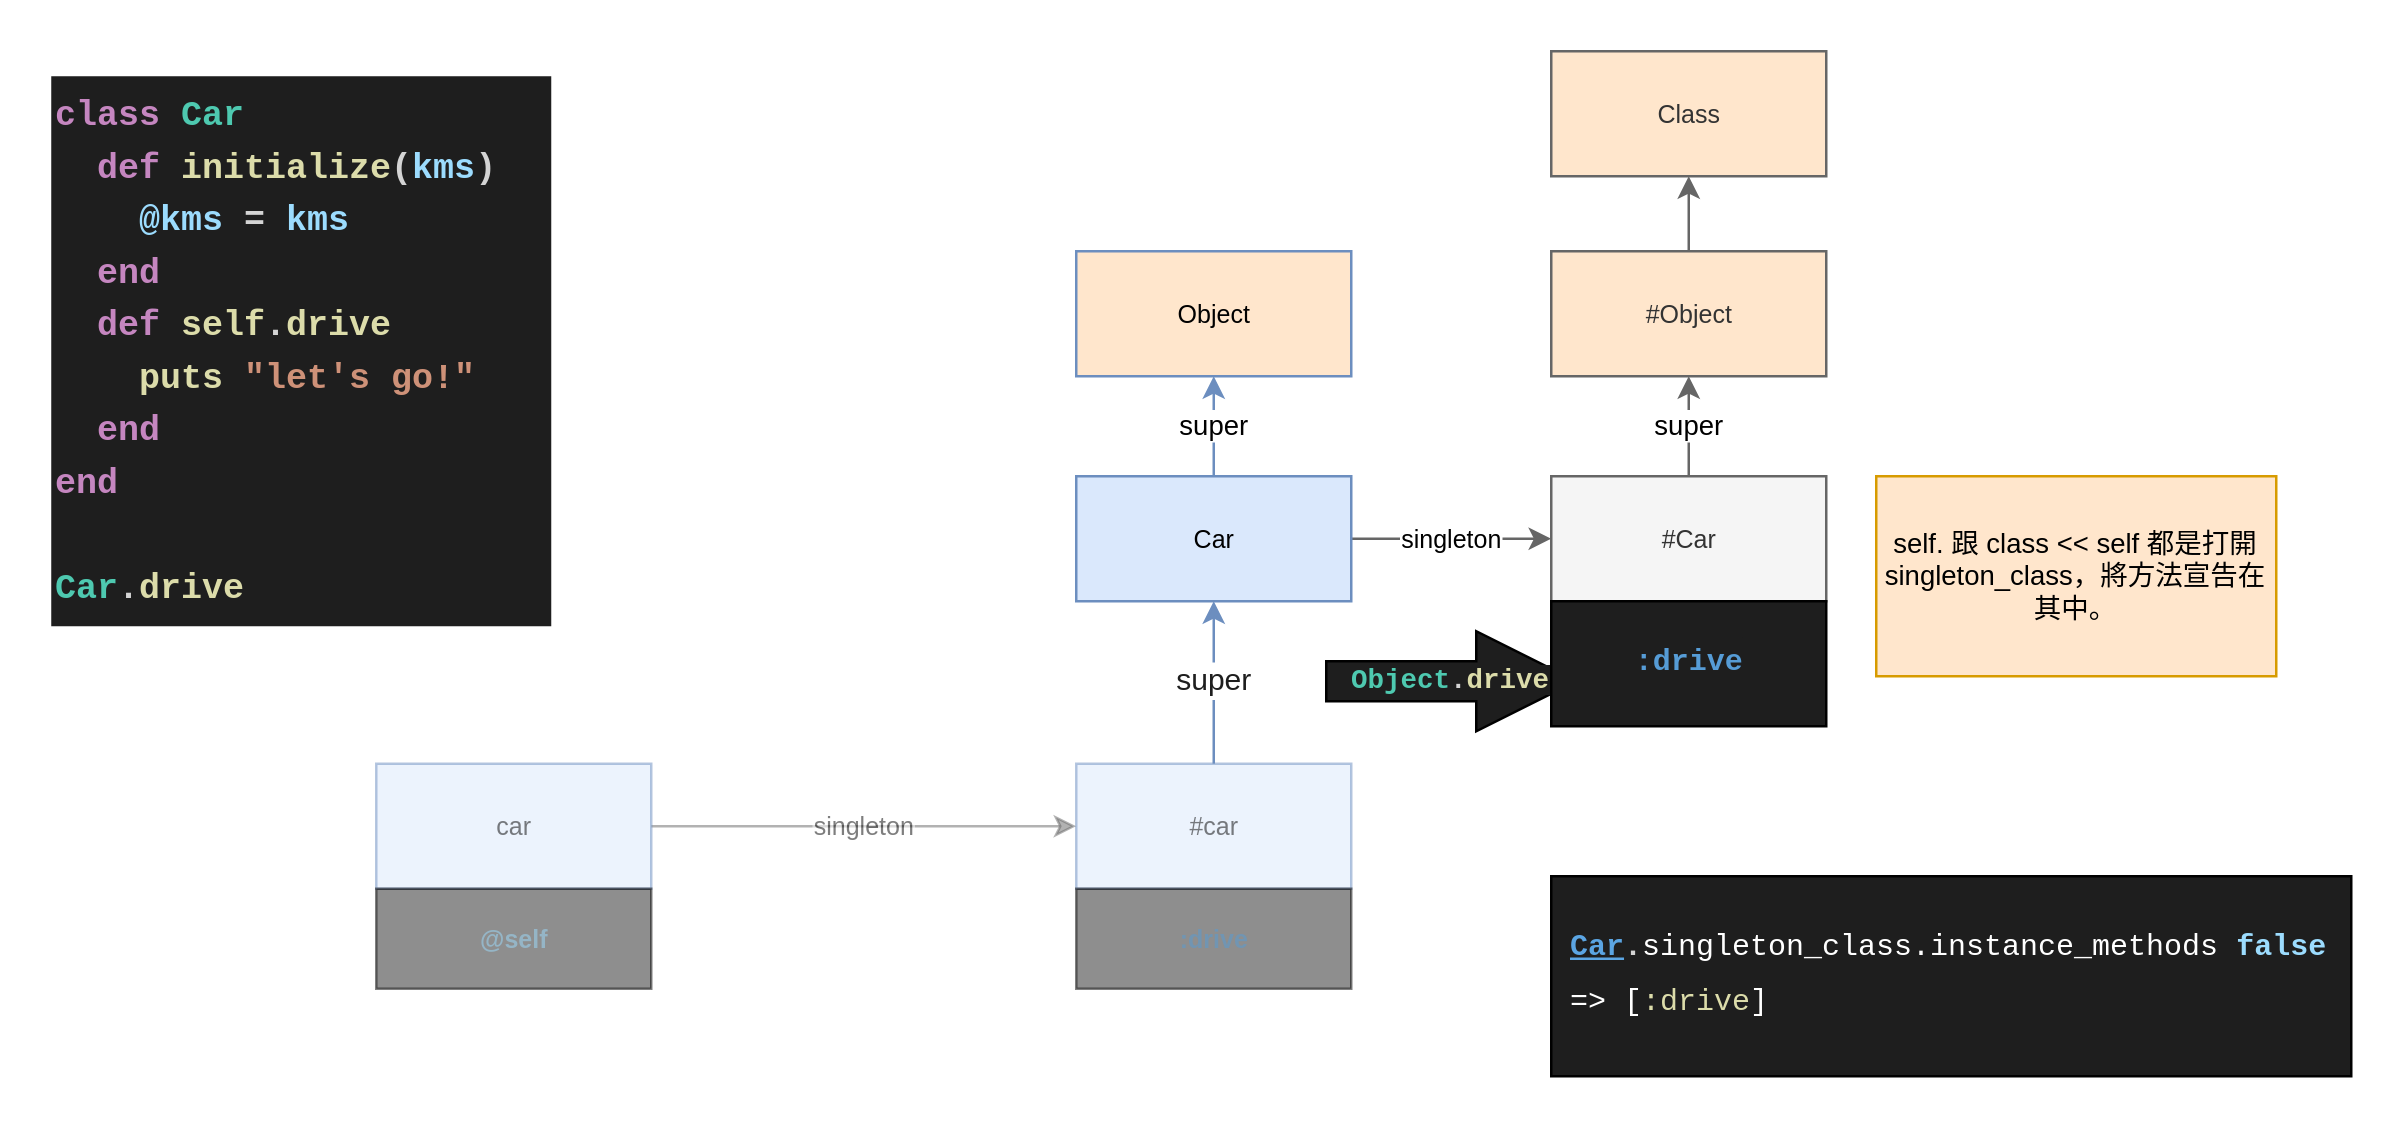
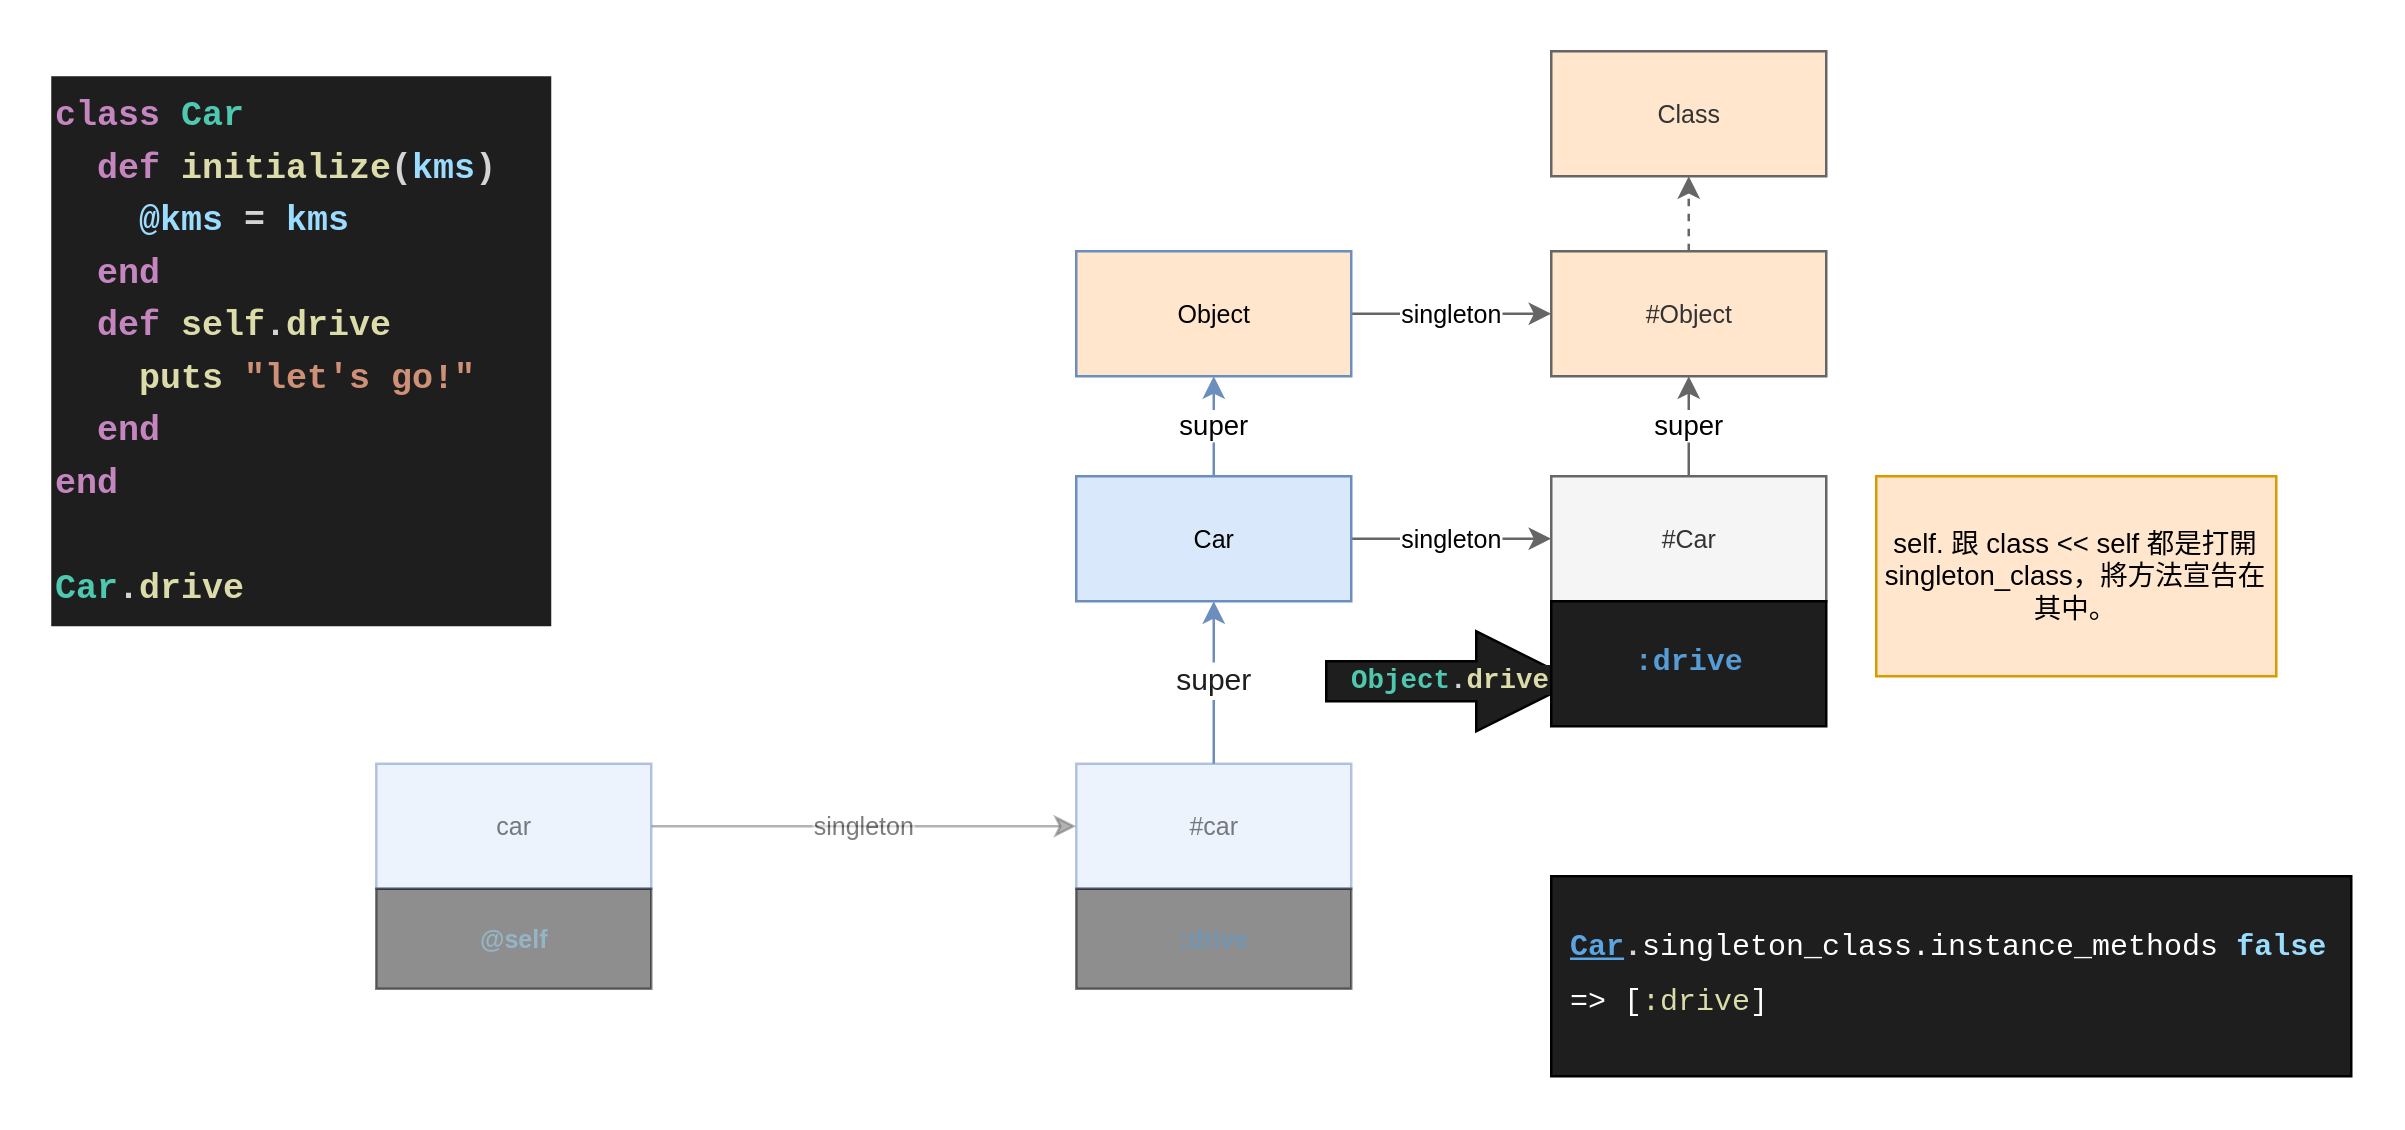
(1689, 219) -> (1689, 219)
none -> (1443, 314)
